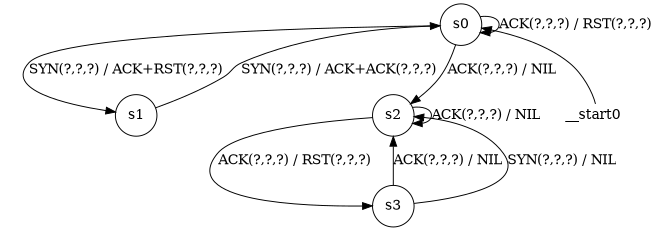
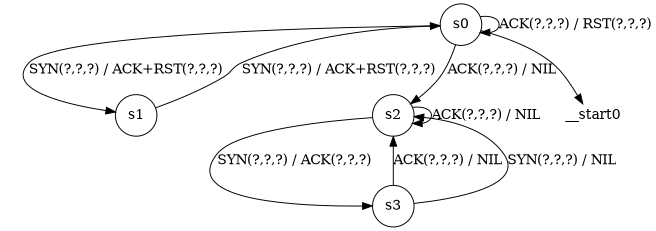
(554, 53) -> (537, 53)
(339, 70) -> (339, 70)
(295, 161) -> (295, 161)
